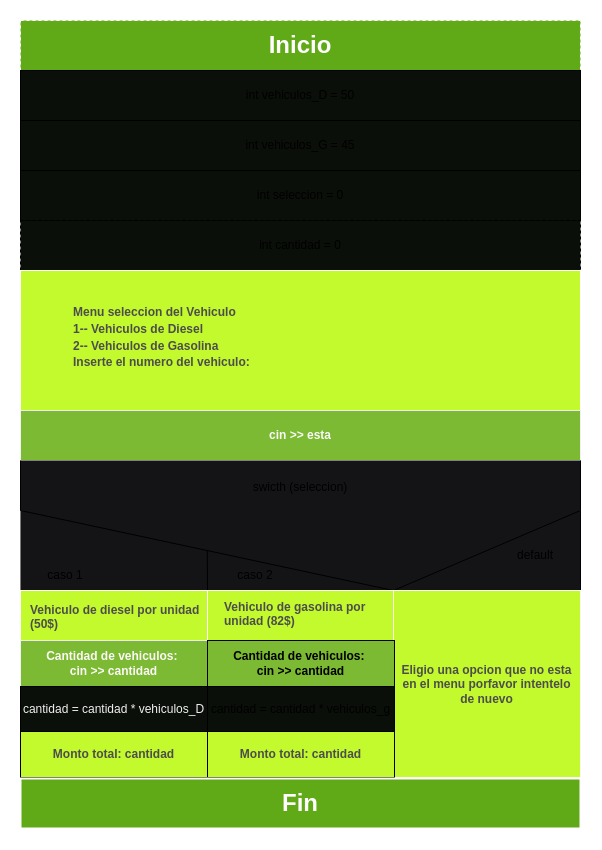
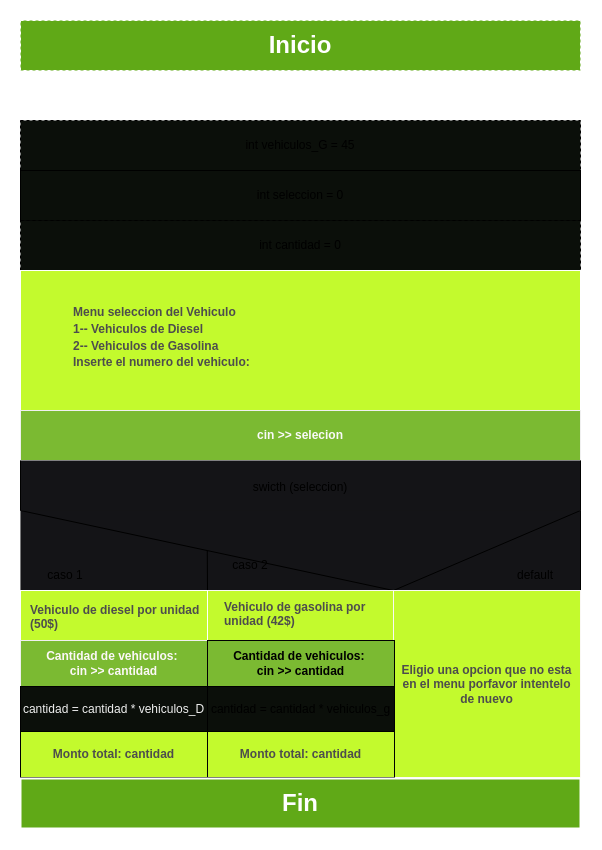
(301, 96) -> none
(301, 146) -> (301, 146)
(301, 436) -> (301, 436)
(536, 556) -> (536, 576)
(256, 576) -> (251, 566)
(309, 599) -> (309, 599)
